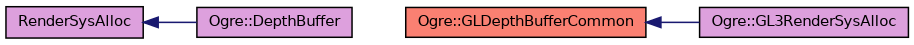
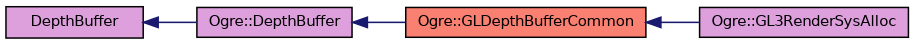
(75, 22) -> (75, 22)
none -> (387, 22)
